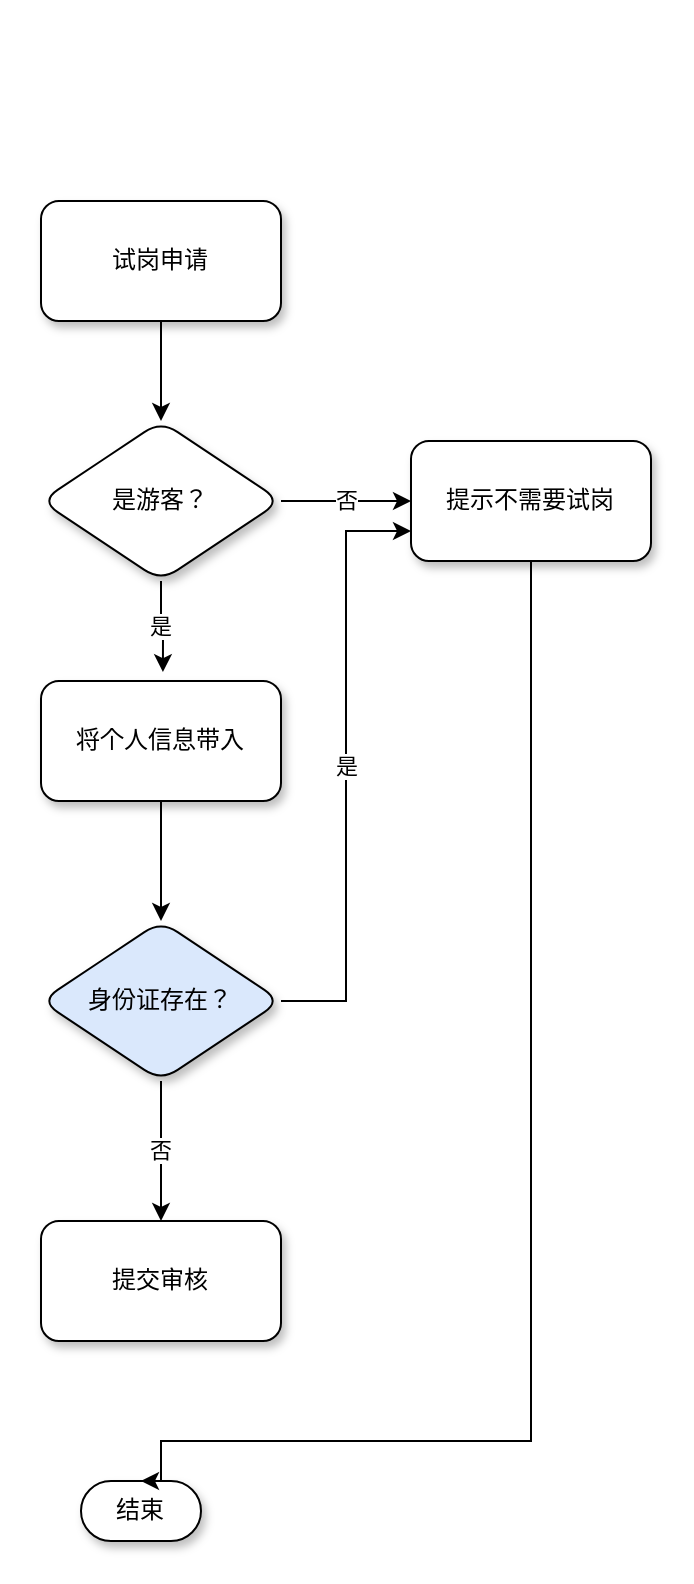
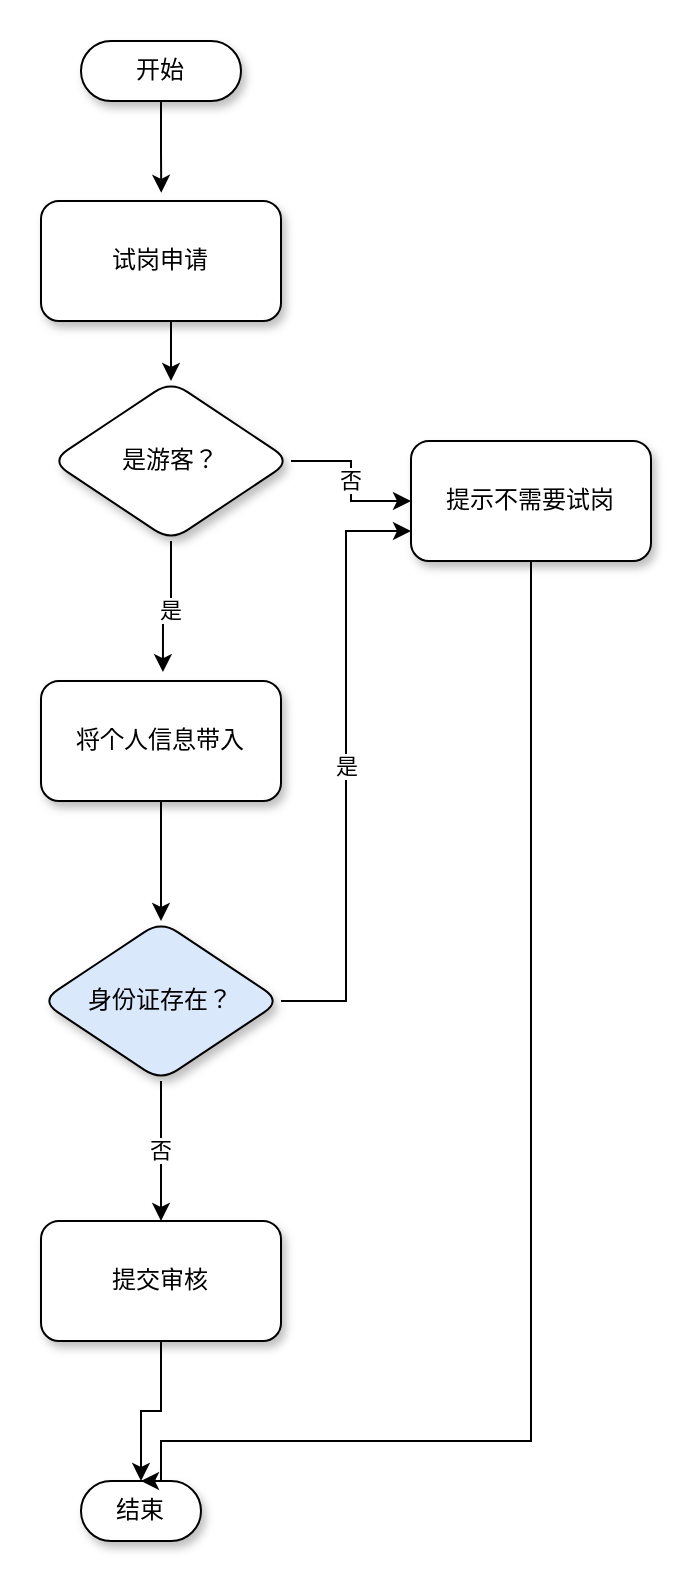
none -> (161, 71)
none -> (161, 140)
(161, 501) -> (171, 461)
none -> (158, 1411)
